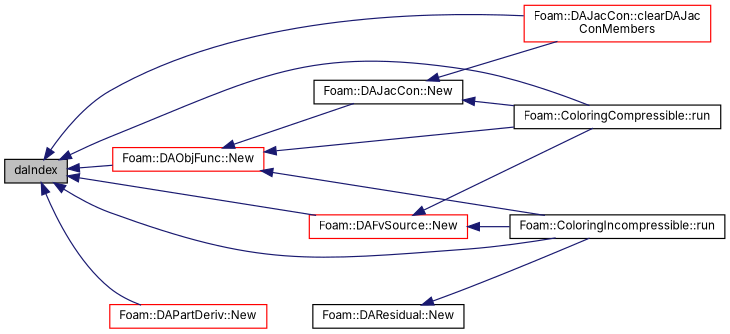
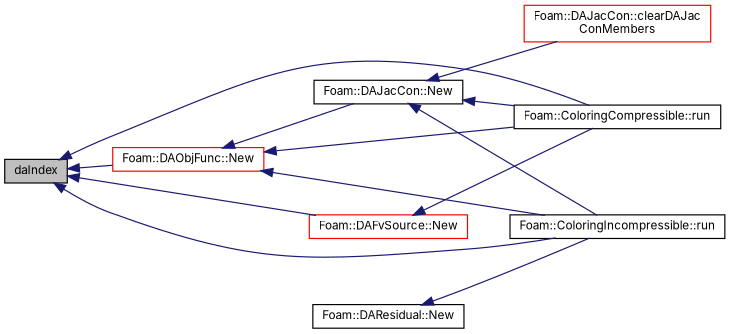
(270, 33) -> none
(495, 227) -> (503, 160)
(188, 316) -> none
